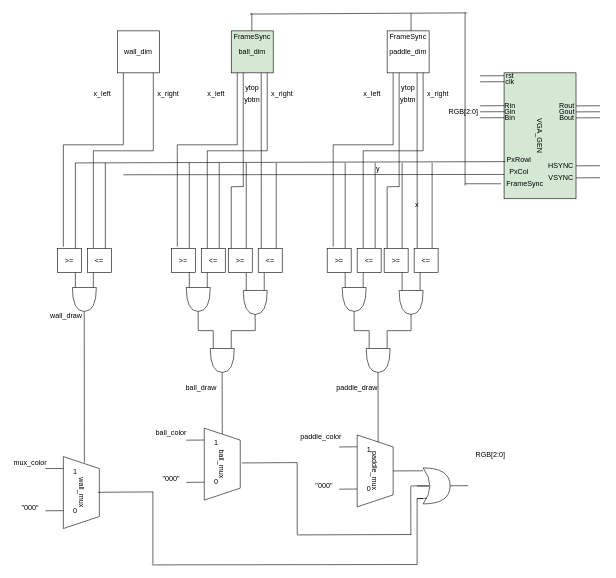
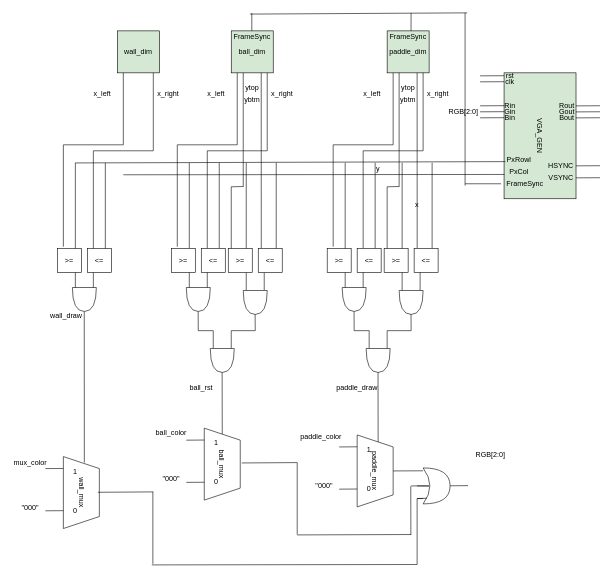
(138, 52) -> (138, 52)
(408, 52) -> (408, 52)
(201, 388) -> (201, 388)
